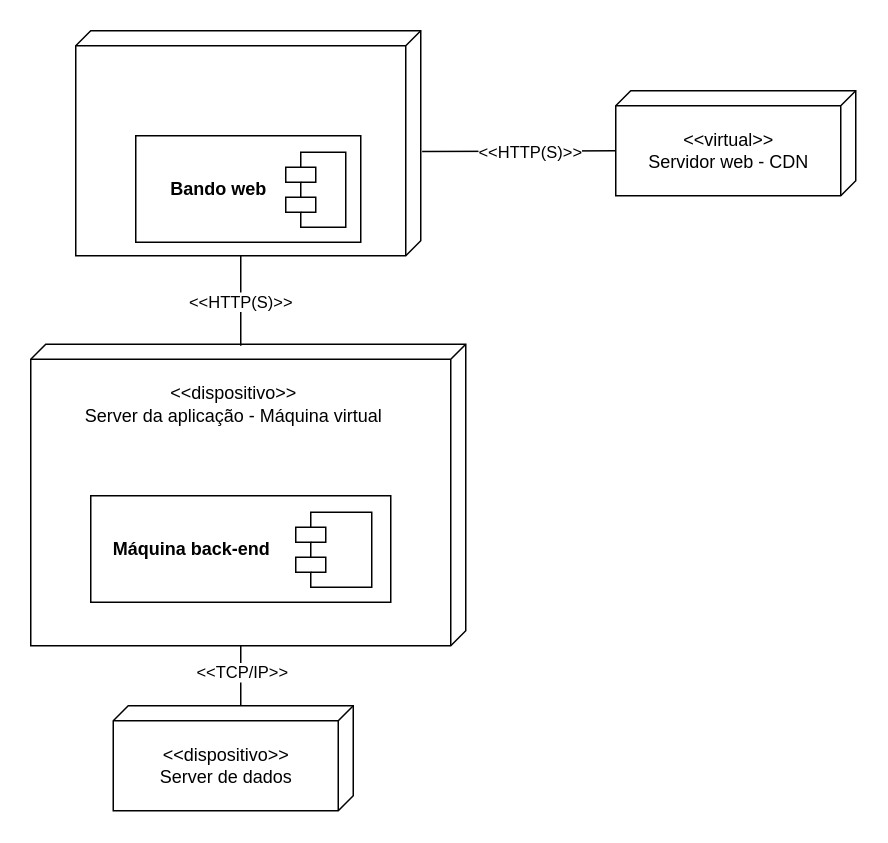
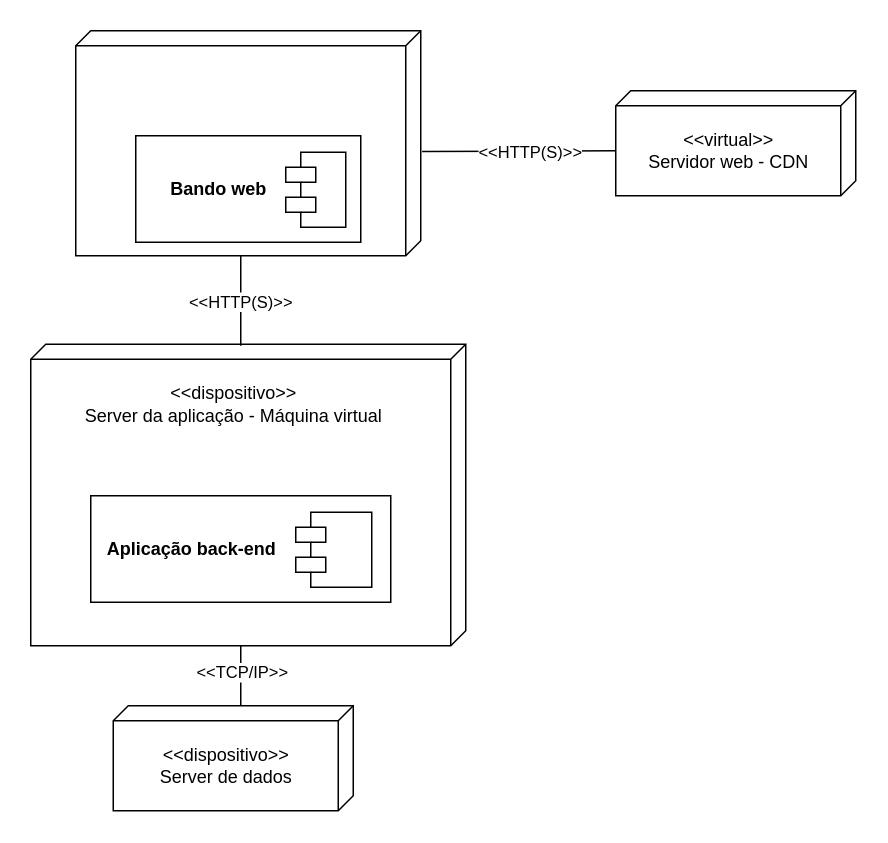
(192, 550) -> (192, 550)
